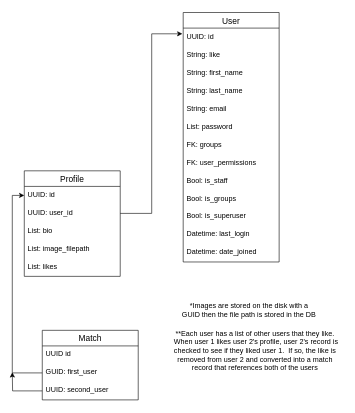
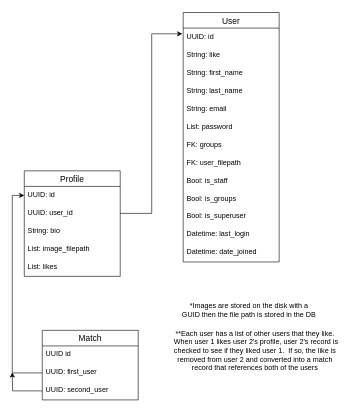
(223, 162) -> (217, 162)
(42, 230) -> (46, 230)
(75, 372) -> (75, 372)
